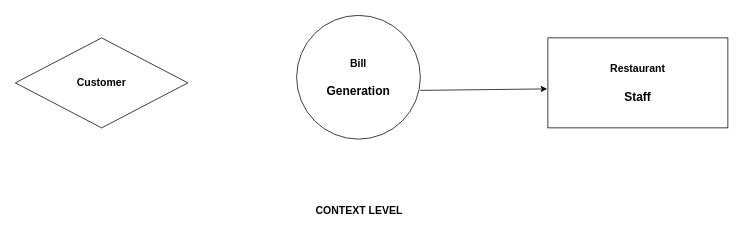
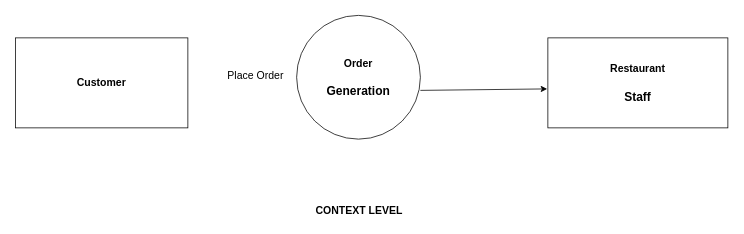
none -> (255, 75)
(359, 78) -> (359, 78)
(102, 83) -> (102, 83)
